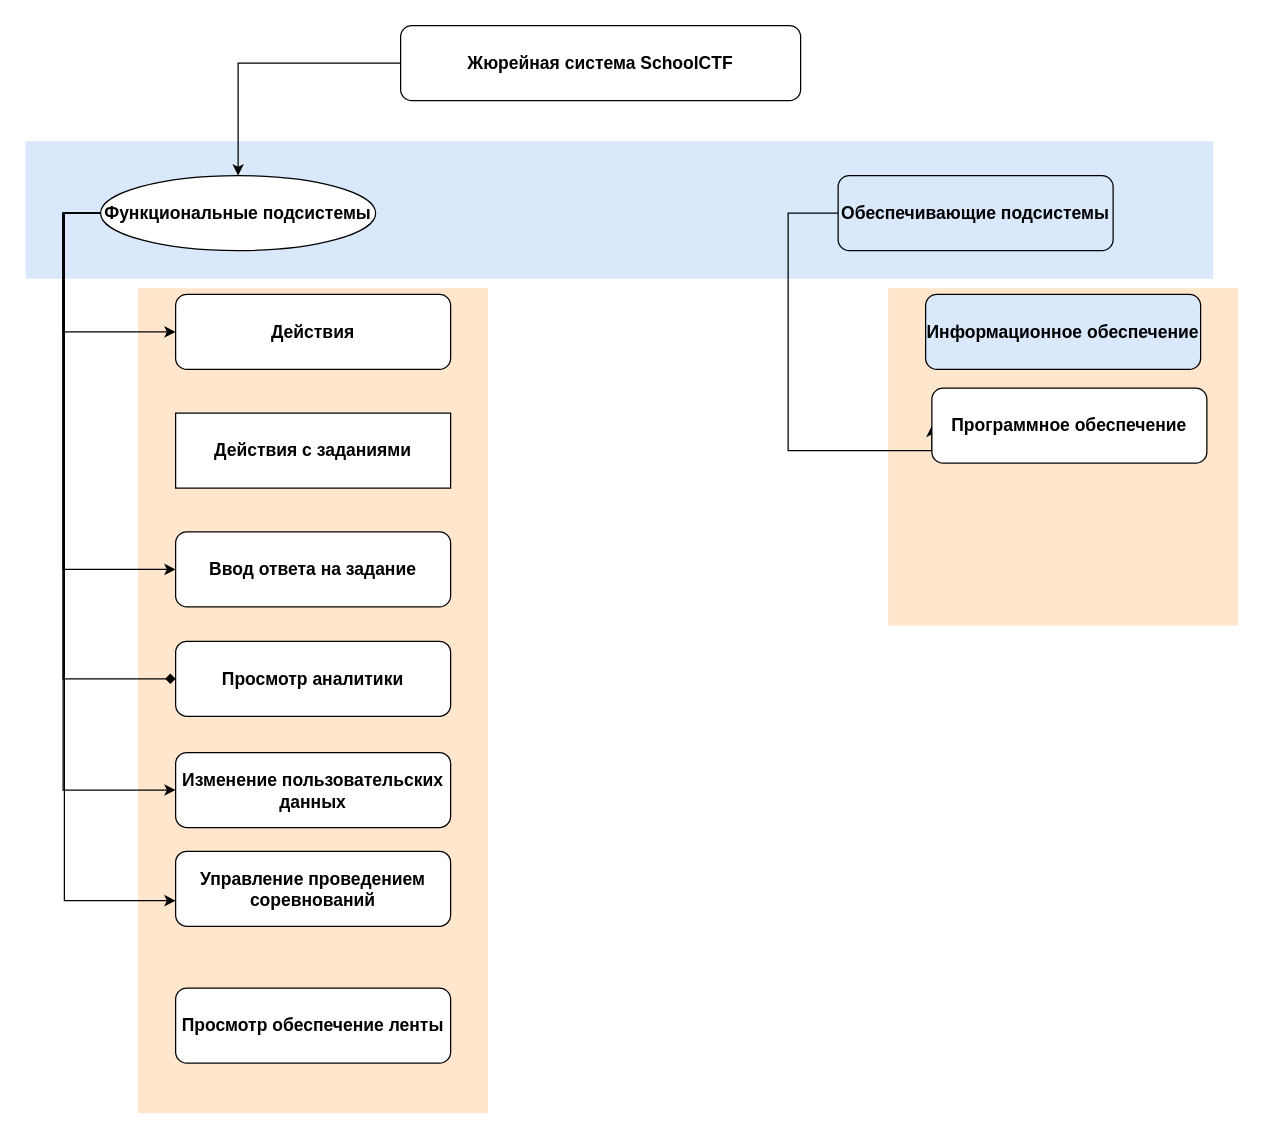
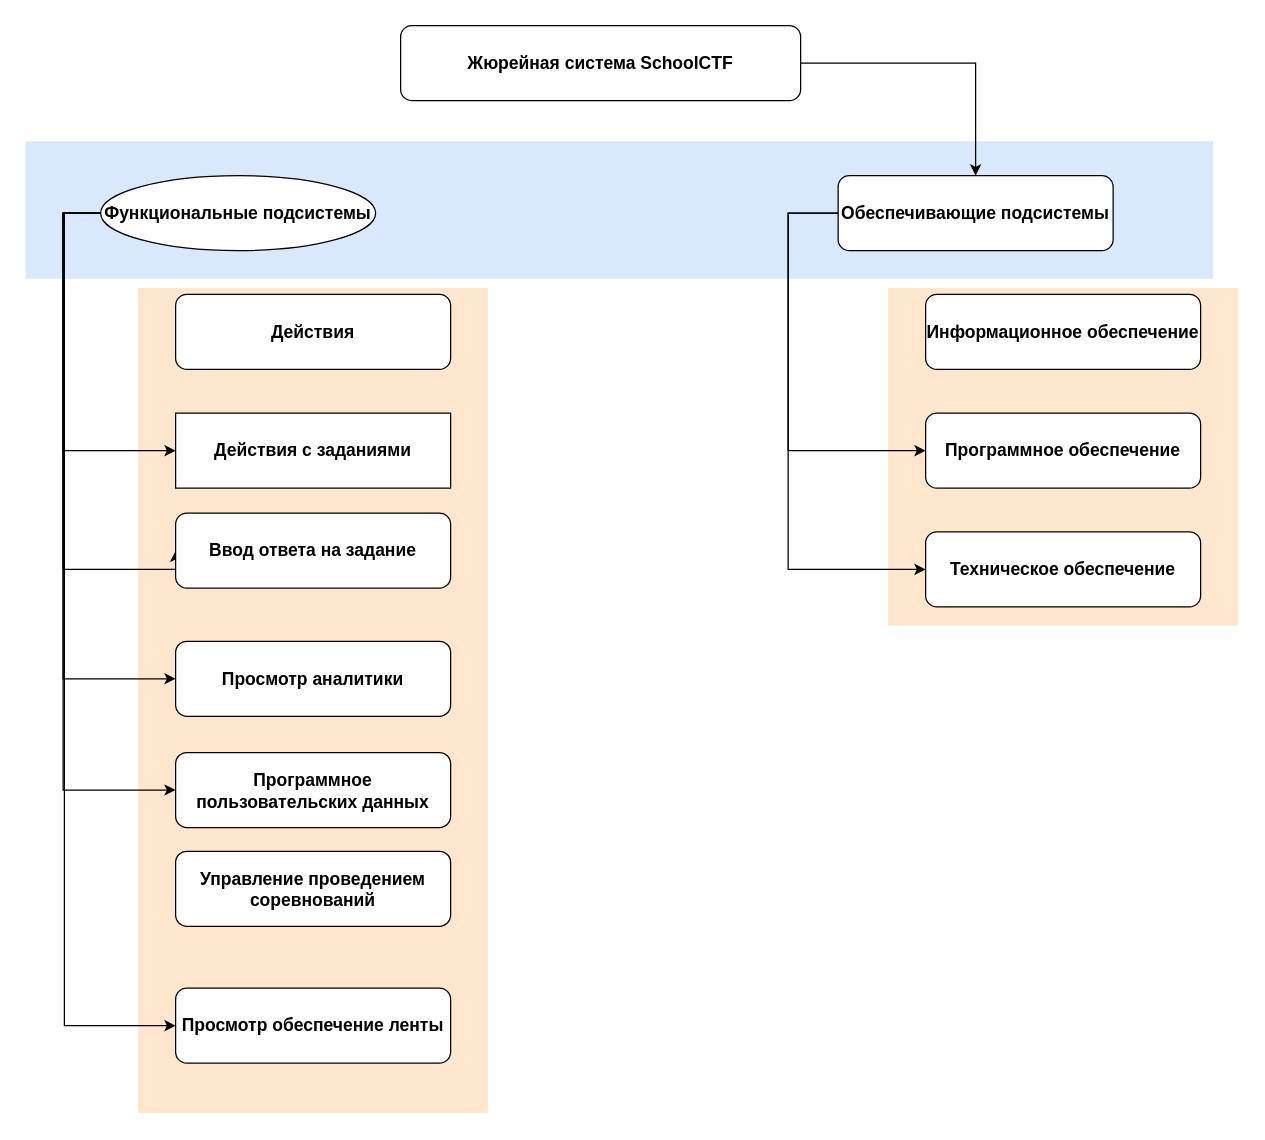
(267, 63) -> (940, 63)
(976, 213) -> (976, 213)
(117, 332) -> none
(1063, 332) -> (1063, 332)
(1069, 426) -> (1063, 451)
none -> (117, 451)
(313, 569) -> (313, 551)
none -> (794, 569)
none -> (1063, 569)
(165, 679) -> (166, 679)
(313, 791) -> (313, 791)
(118, 901) -> none
none -> (64, 1016)
